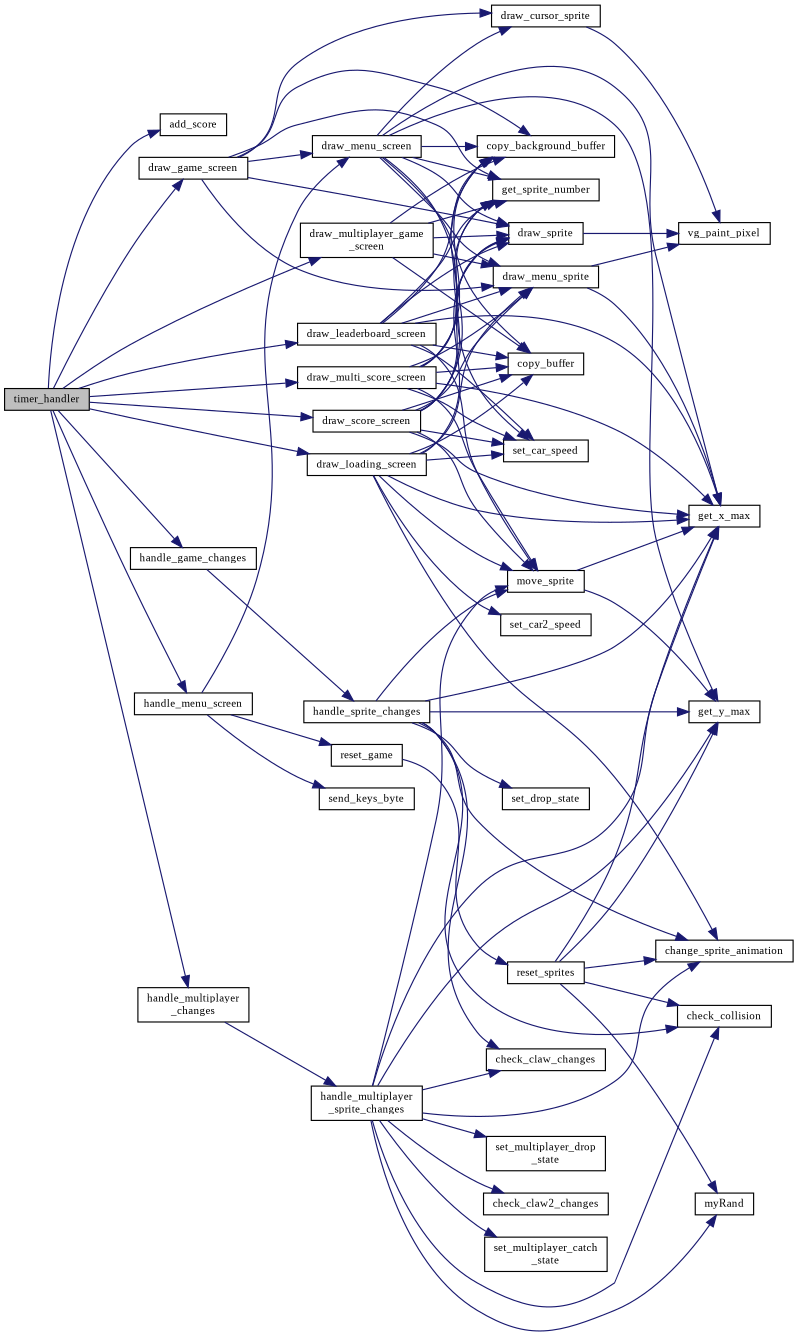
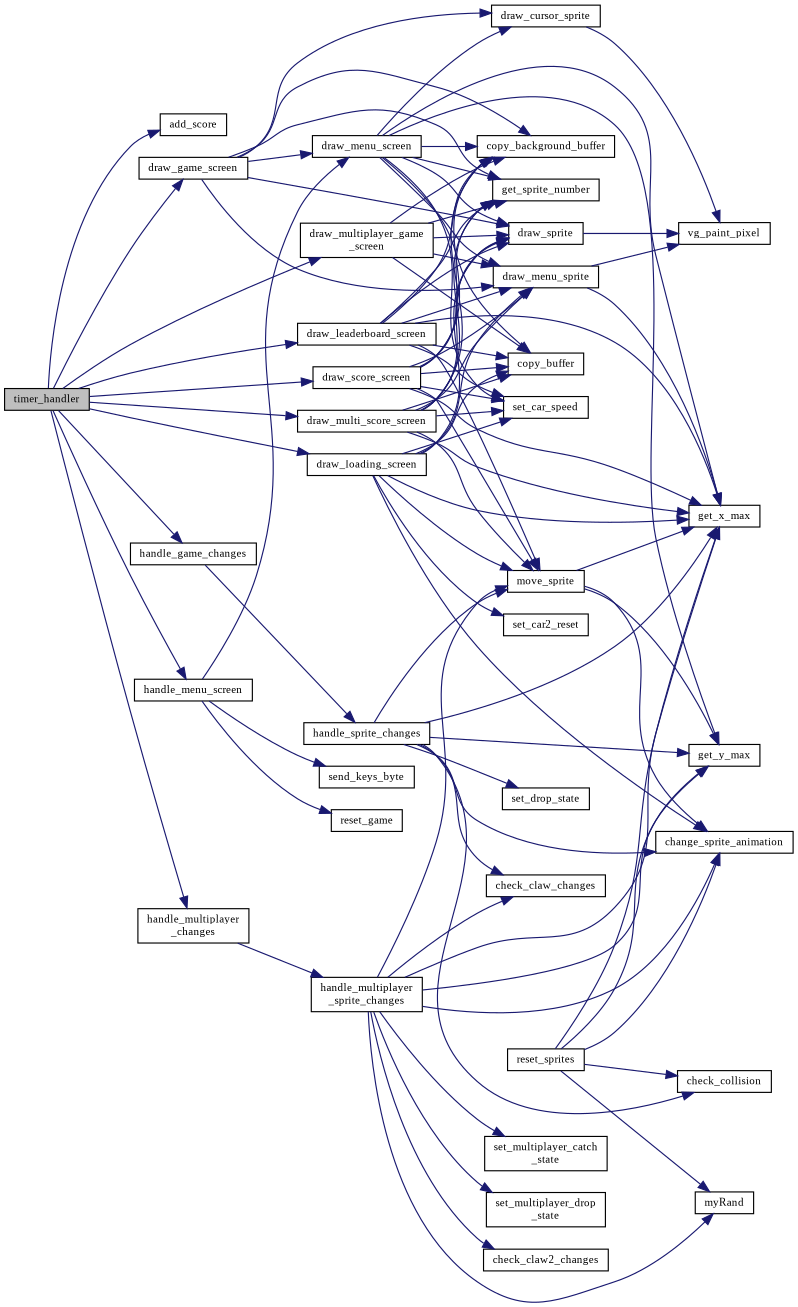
(546, 625) -> (546, 625)
none -> (640, 702)
(453, 806) -> none
(579, 1302) -> none
